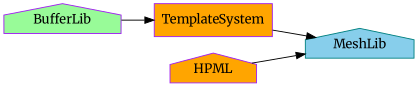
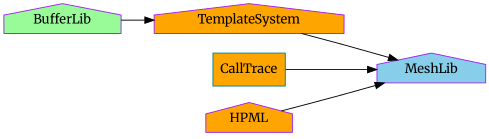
(213, 20) -> (249, 20)
(360, 45) -> (431, 70)
none -> (249, 70)
